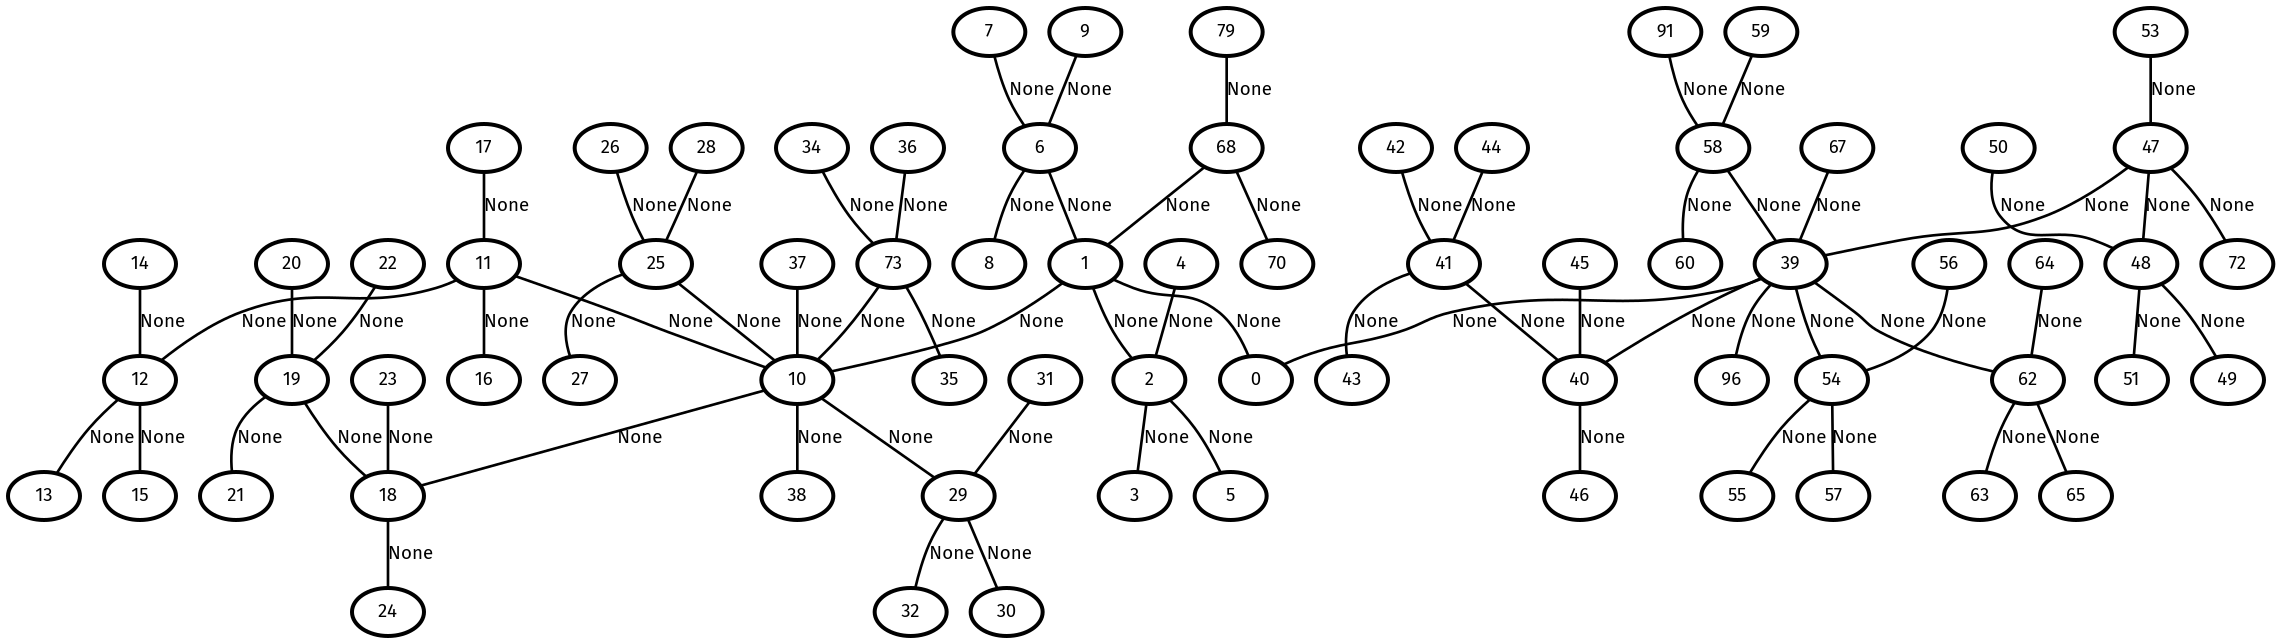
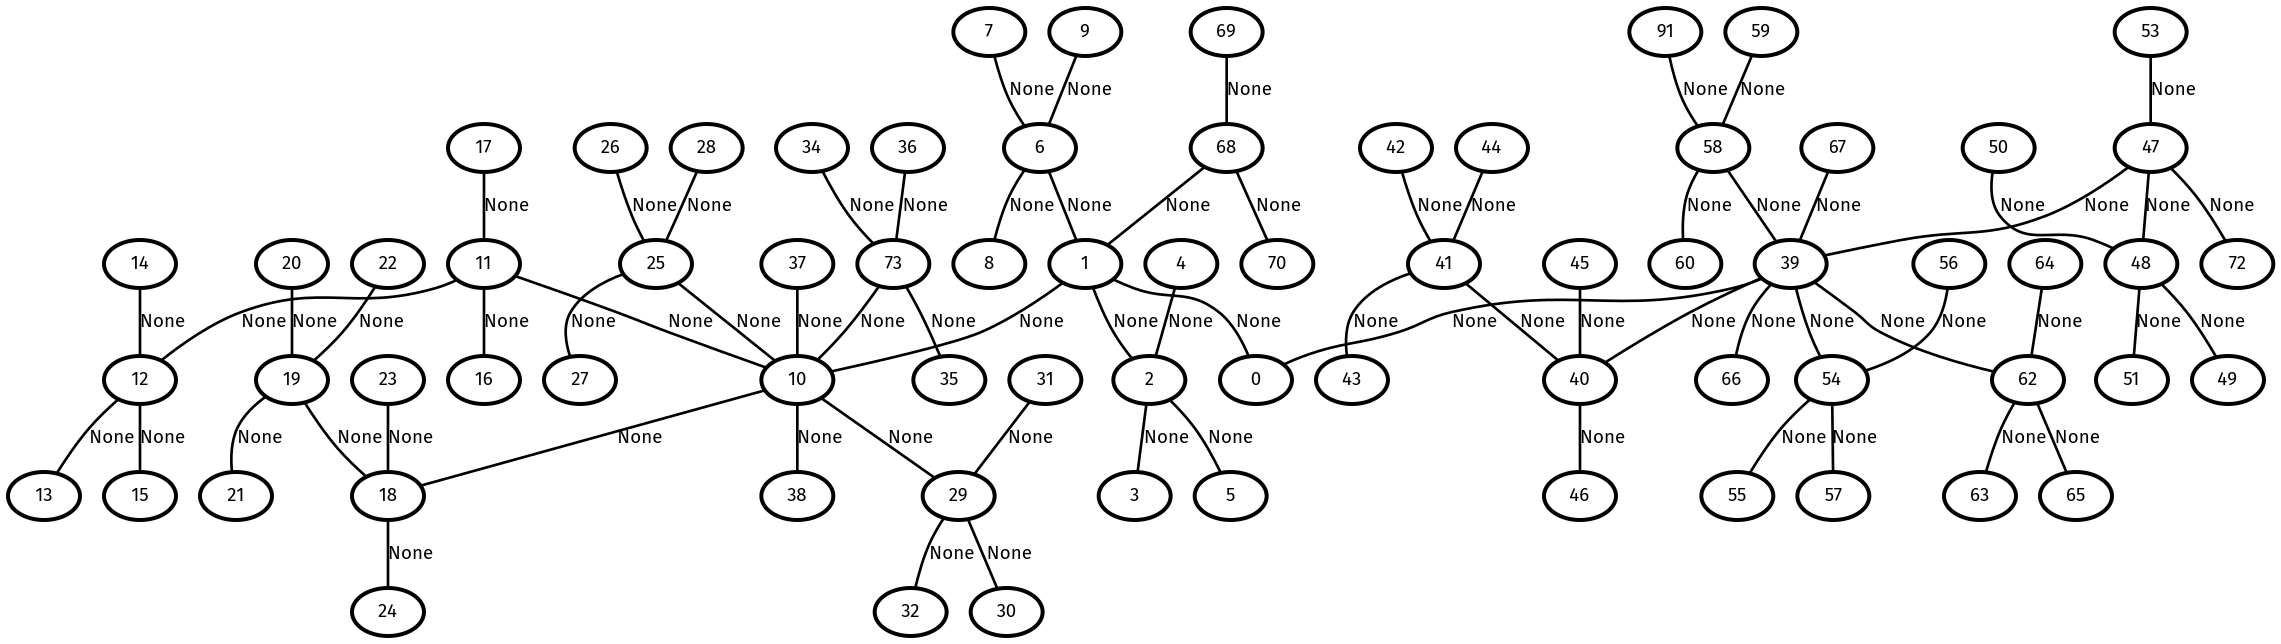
(1227, 32) -> (1227, 32)
(1732, 380) -> (1732, 380)
